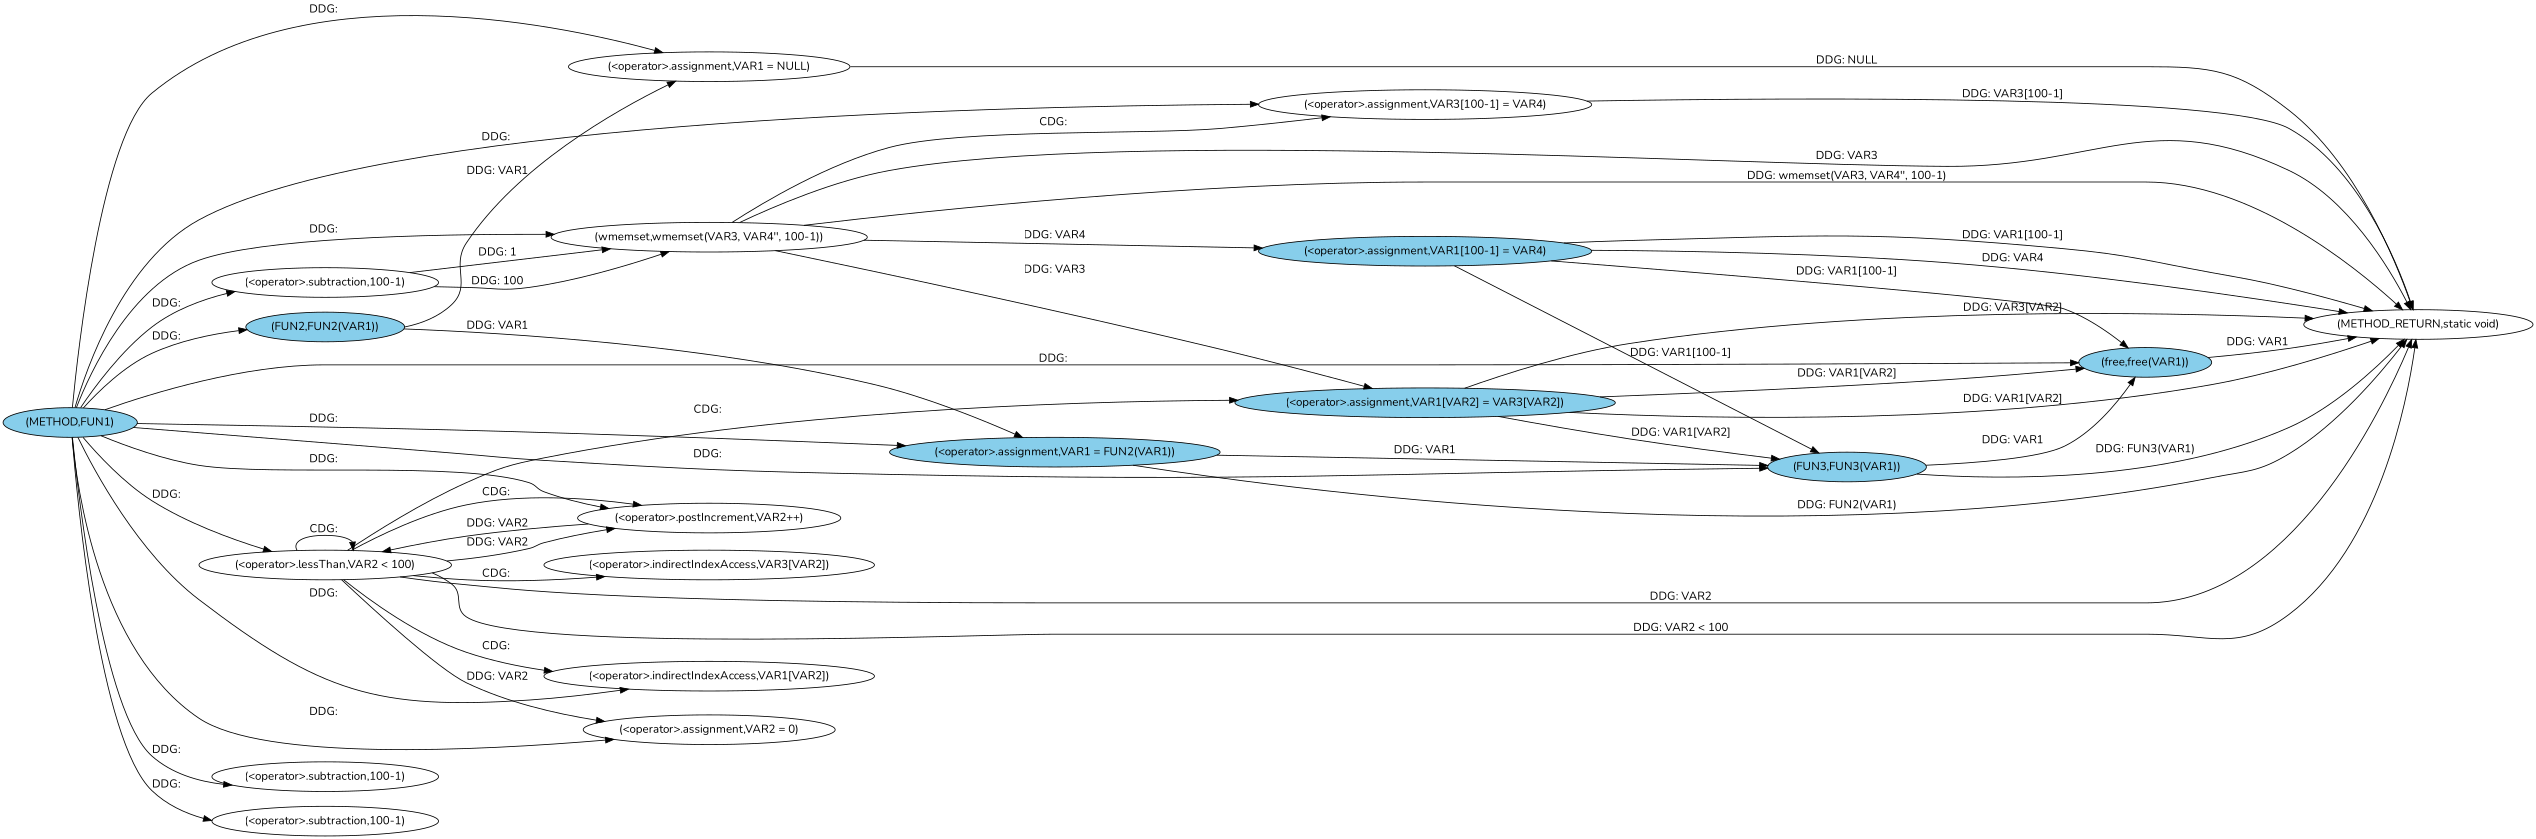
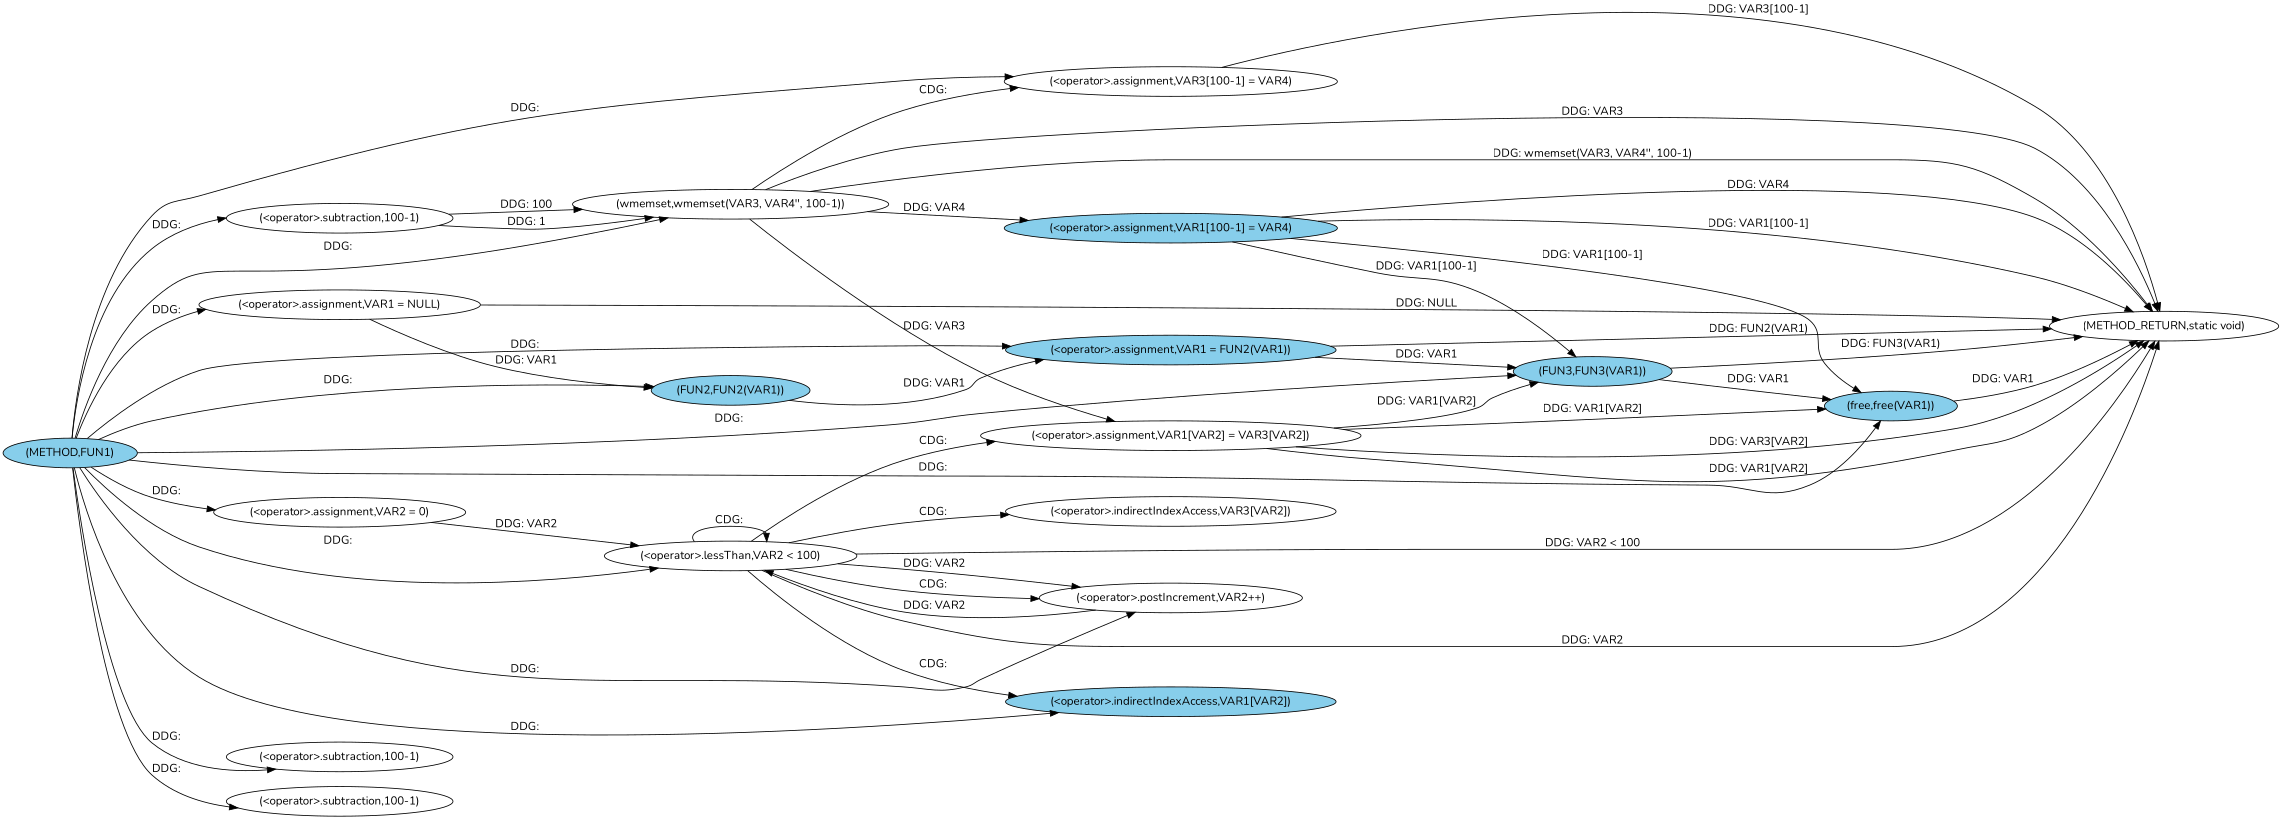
(512, 190) -> (503, 368)
(1425, 403) -> (1171, 436)
(455, 676) -> (531, 534)
(709, 676) -> (1171, 702)
